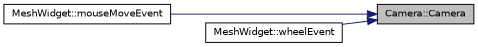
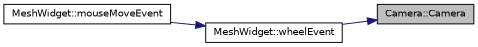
(269, 14) -> (183, 24)
